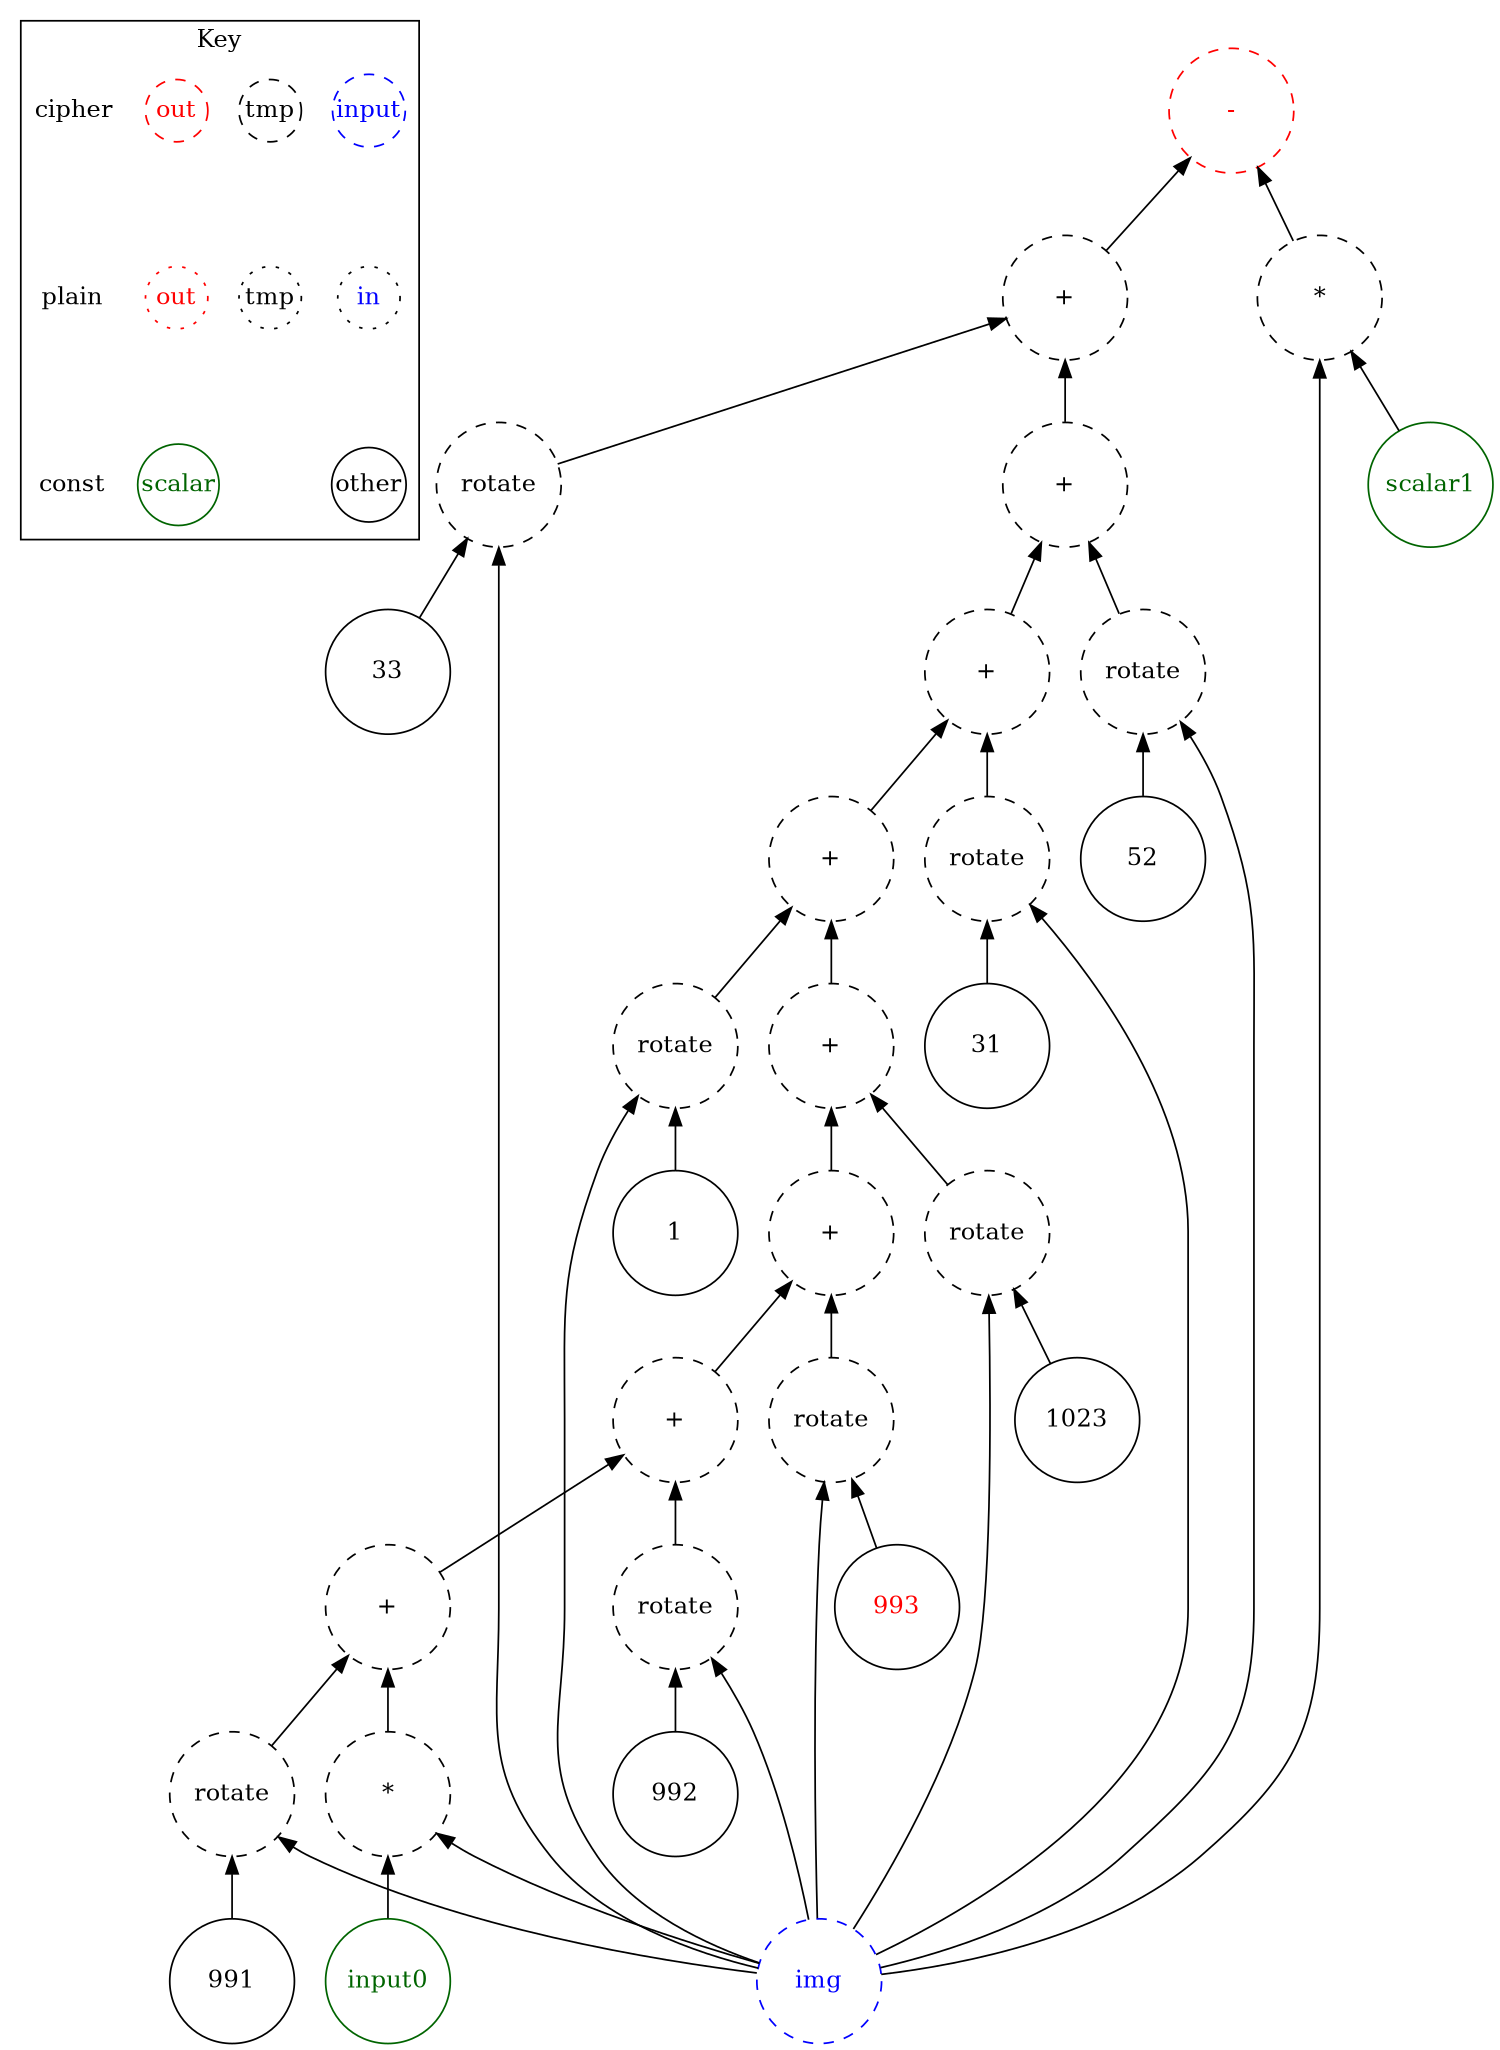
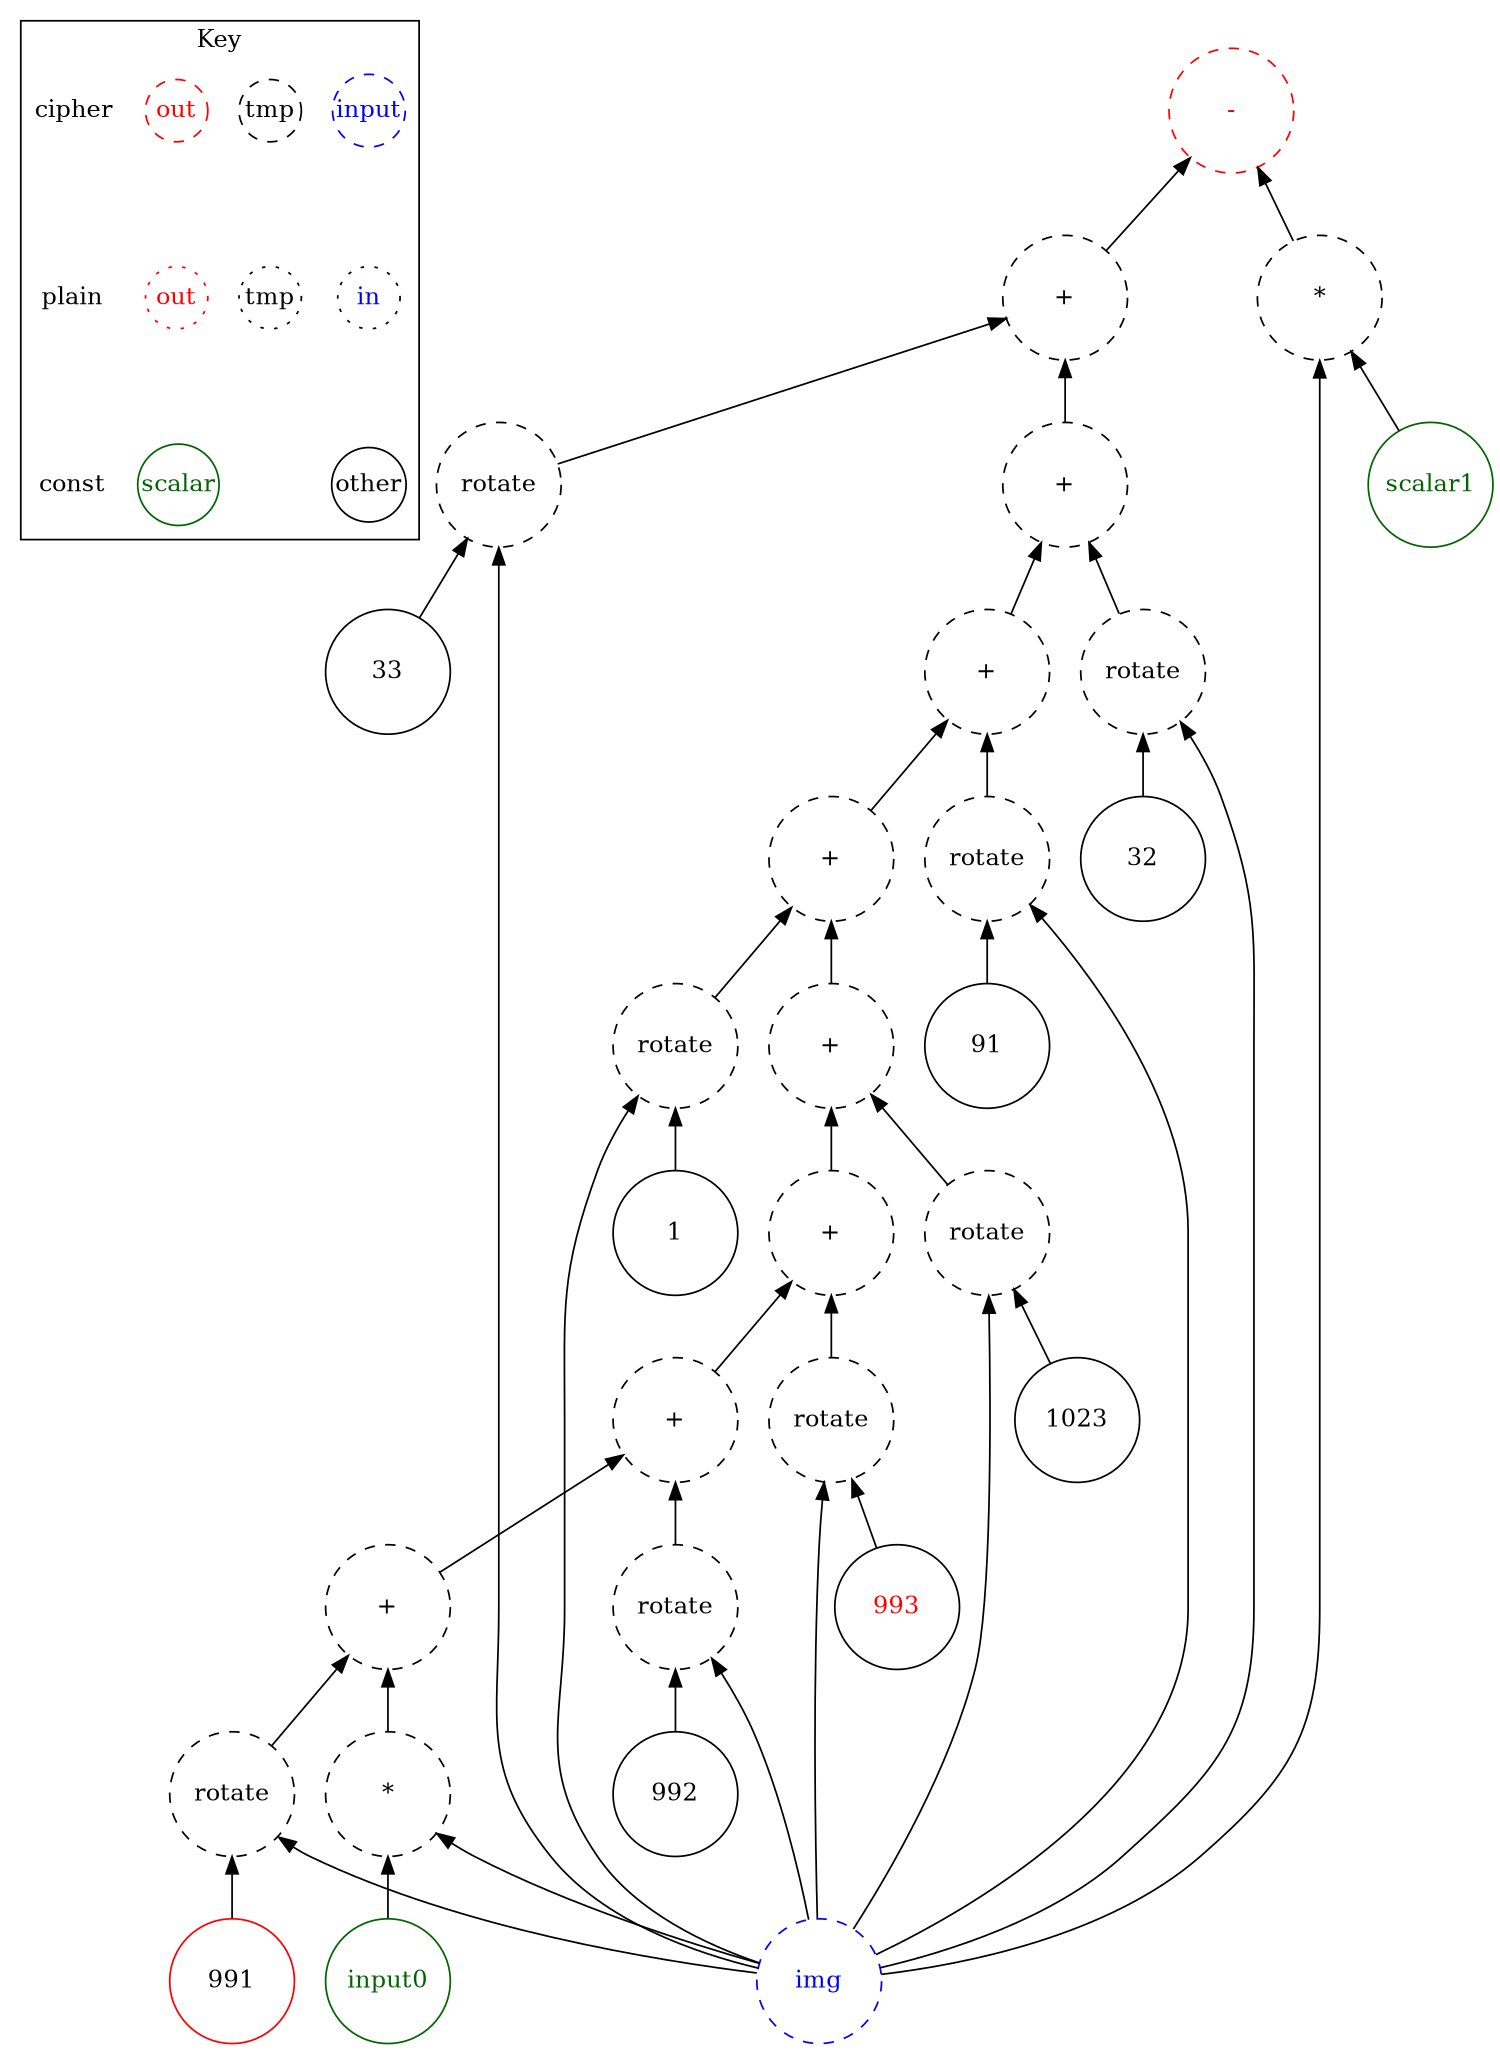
(1143, 859) -> (1143, 859)
(987, 1046) -> (987, 1046)
(232, 1981) -> (232, 1981)
